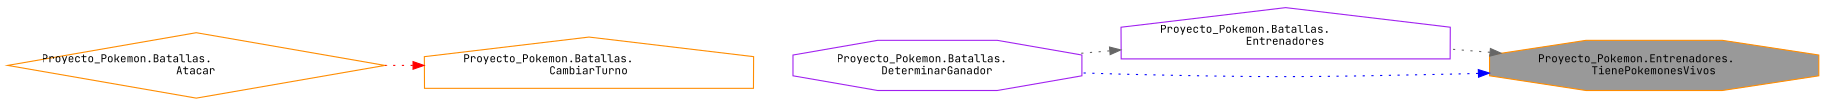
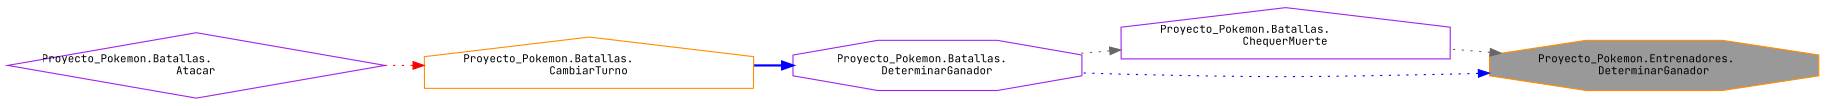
(1286, 36) -> (1286, 36)
(196, 65) -> (196, 65)
none -> (768, 65)
(1654, 65) -> (1654, 65)
